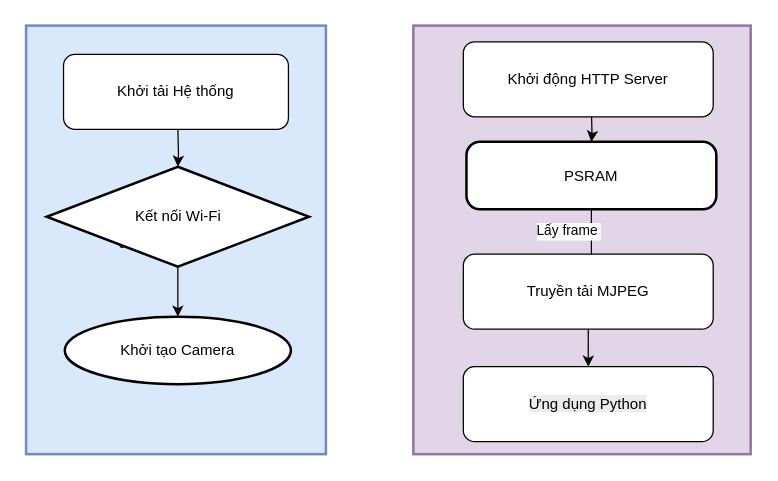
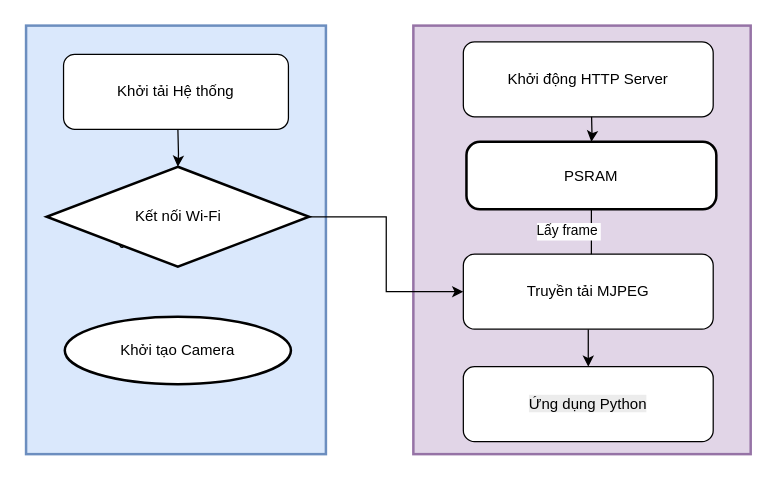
(178, 288) -> (386, 251)
